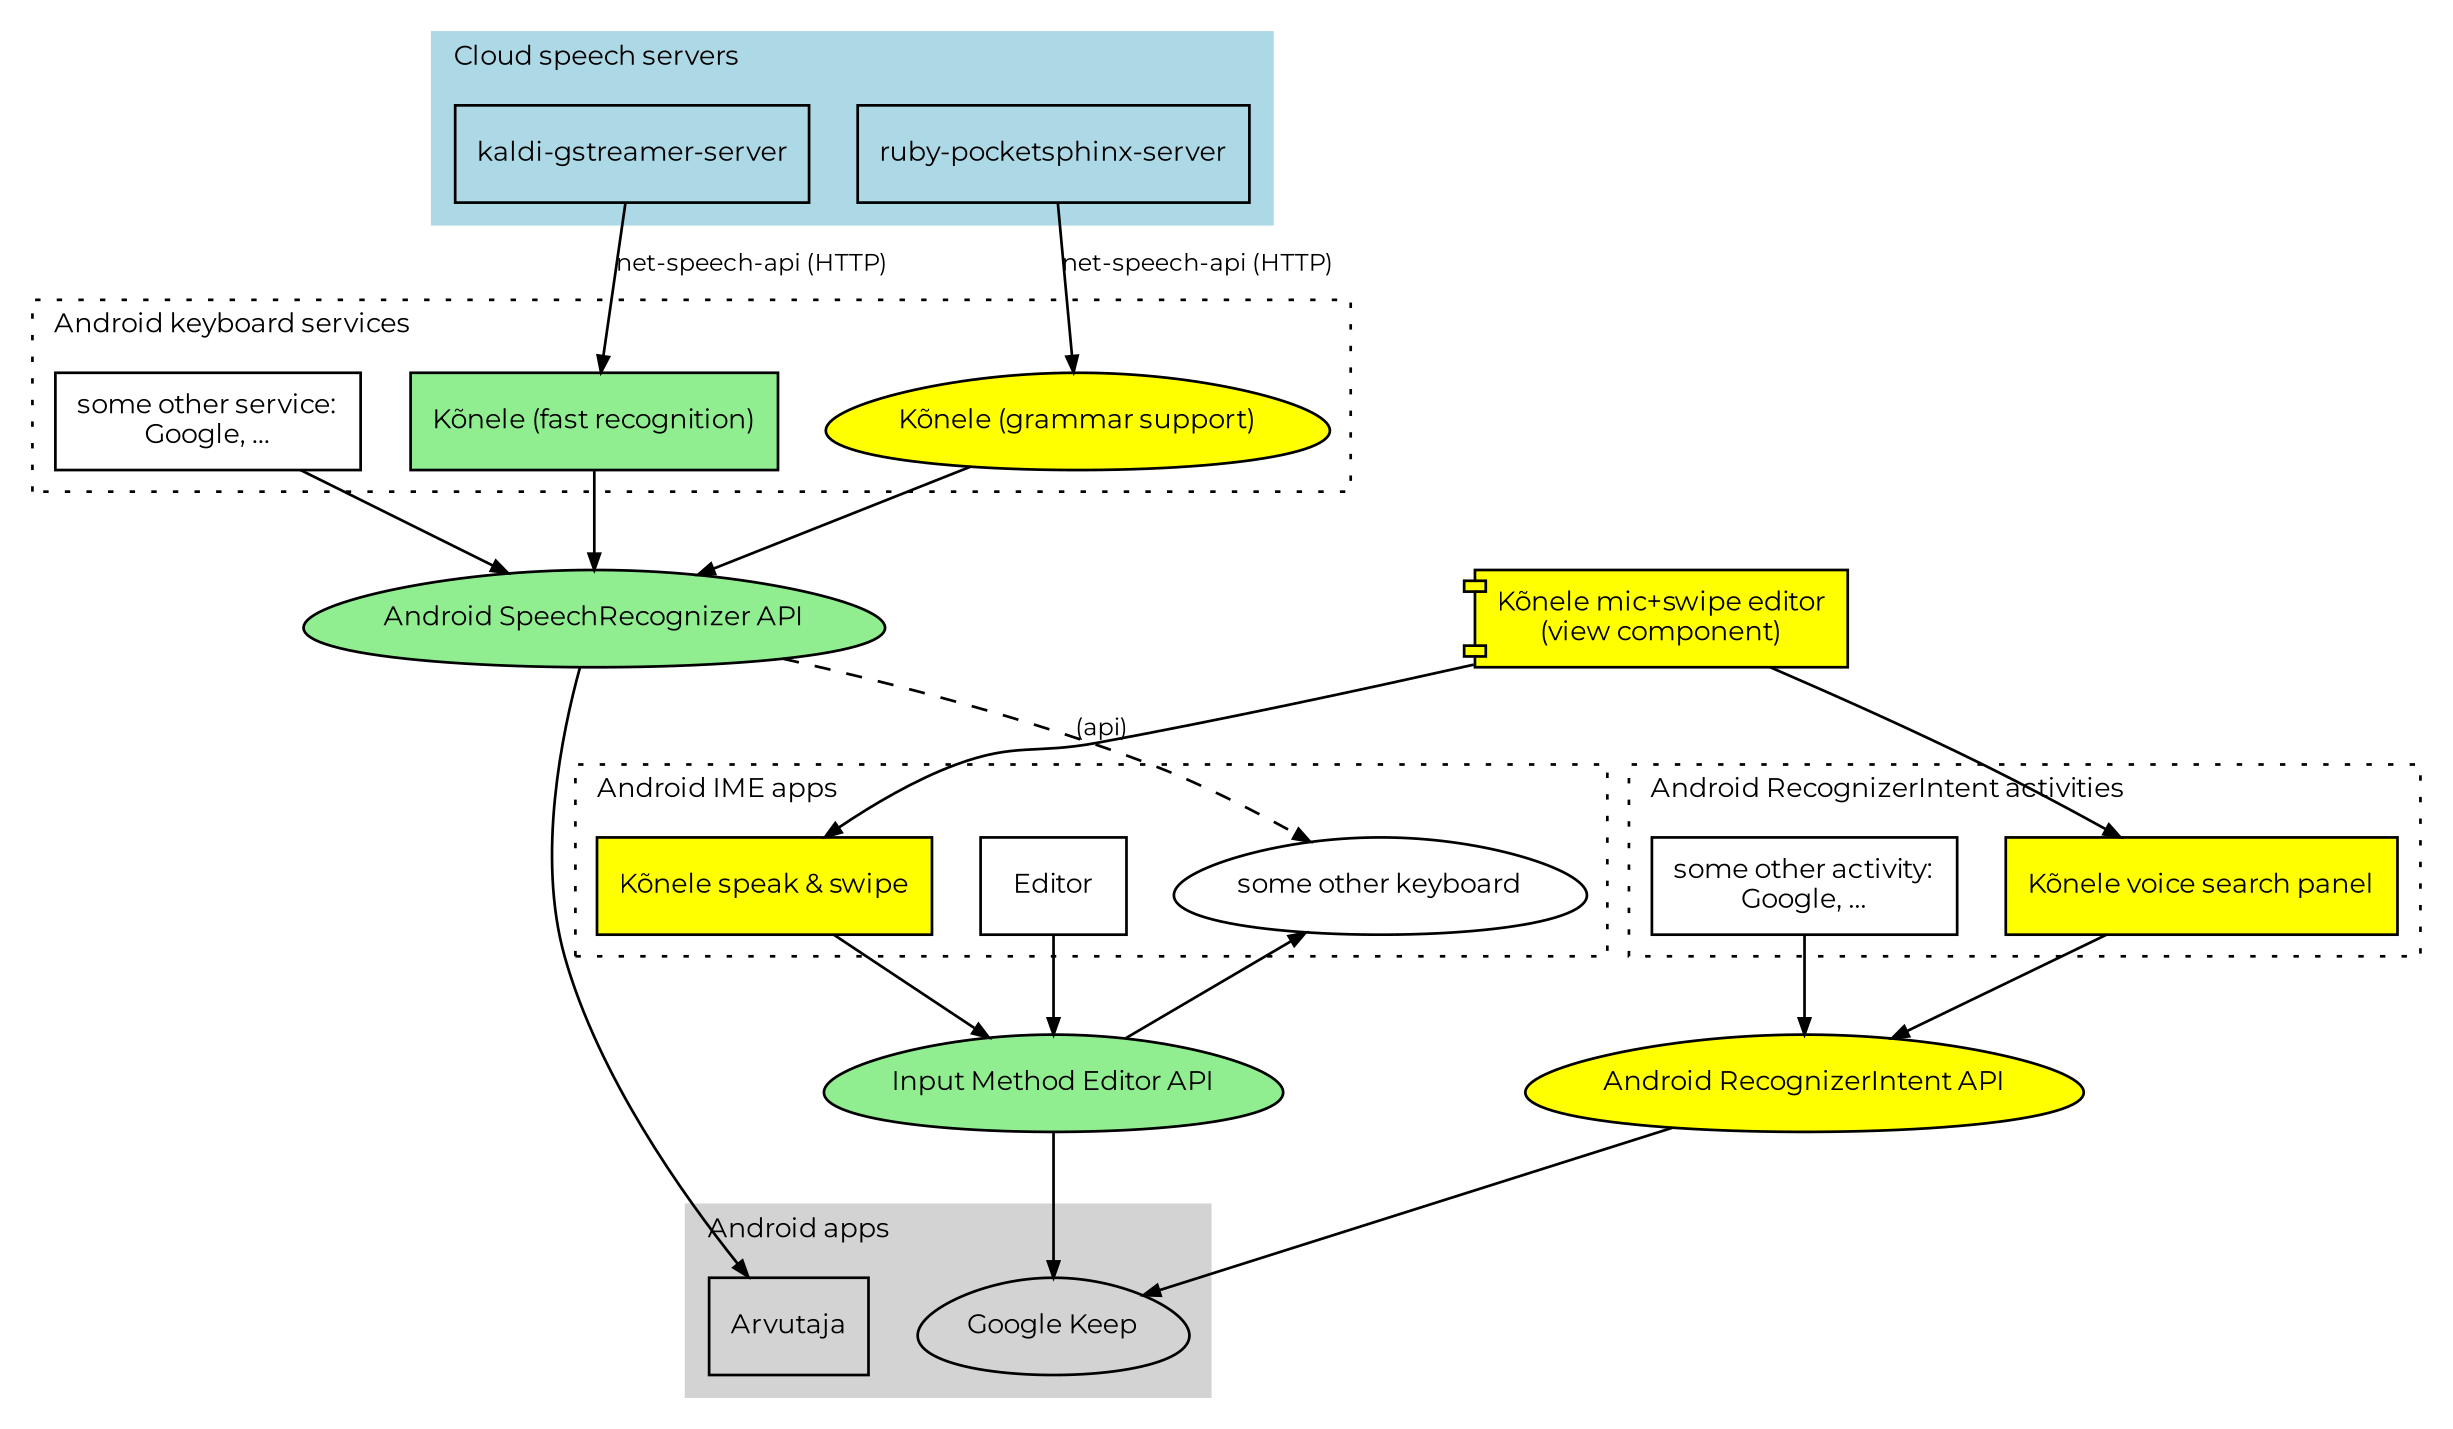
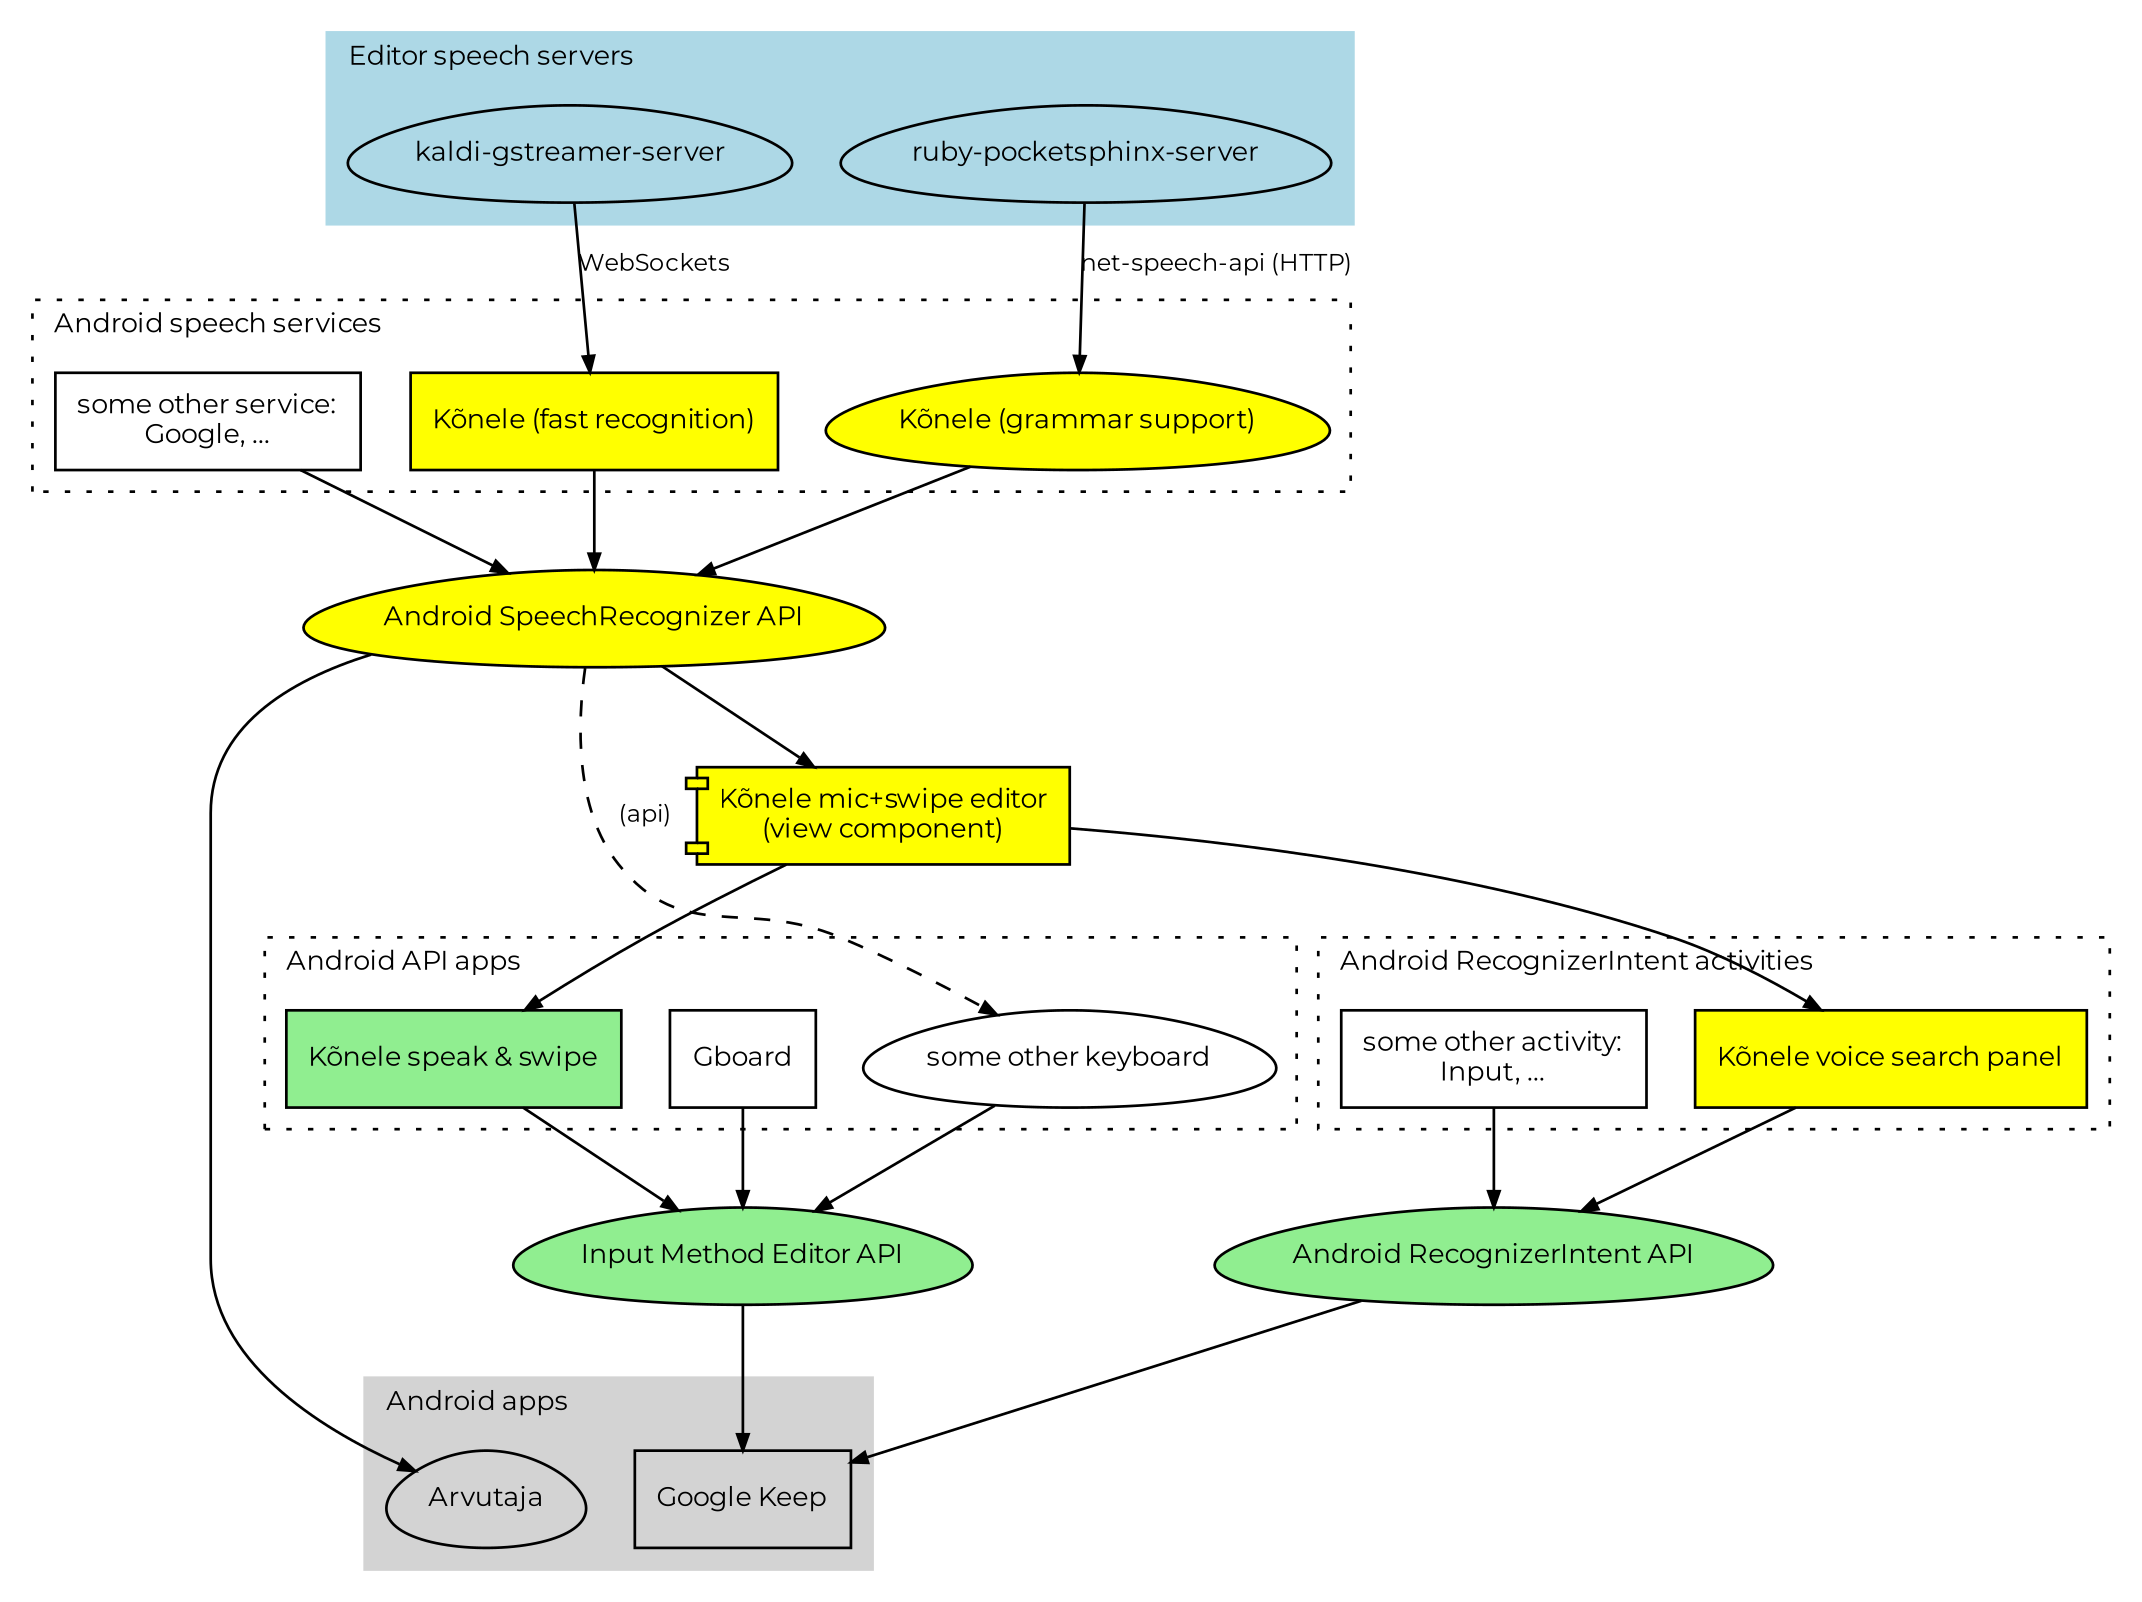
(597, 58) -> (492, 58)
(632, 154) -> (570, 154)
(1054, 154) -> (1086, 154)
(752, 265) -> (655, 265)
(234, 326) -> (219, 326)
(594, 421) -> (594, 421)
(594, 619) -> (594, 619)
none -> (731, 712)
(719, 790) -> (405, 963)
(764, 886) -> (454, 1059)
(1054, 886) -> (743, 1059)
(1805, 886) -> (1494, 1059)
(1209, 990) -> (912, 1154)
(1805, 1083) -> (1494, 1256)
(789, 1326) -> (486, 1499)
(1054, 1326) -> (743, 1499)
